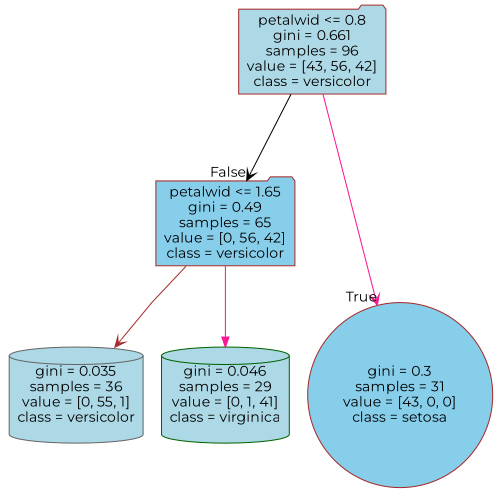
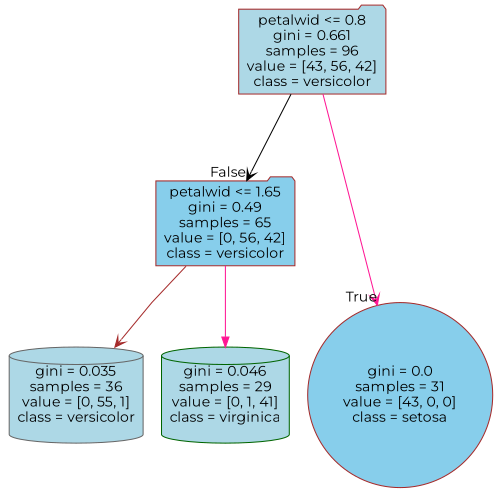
(400, 395) -> (400, 395)
